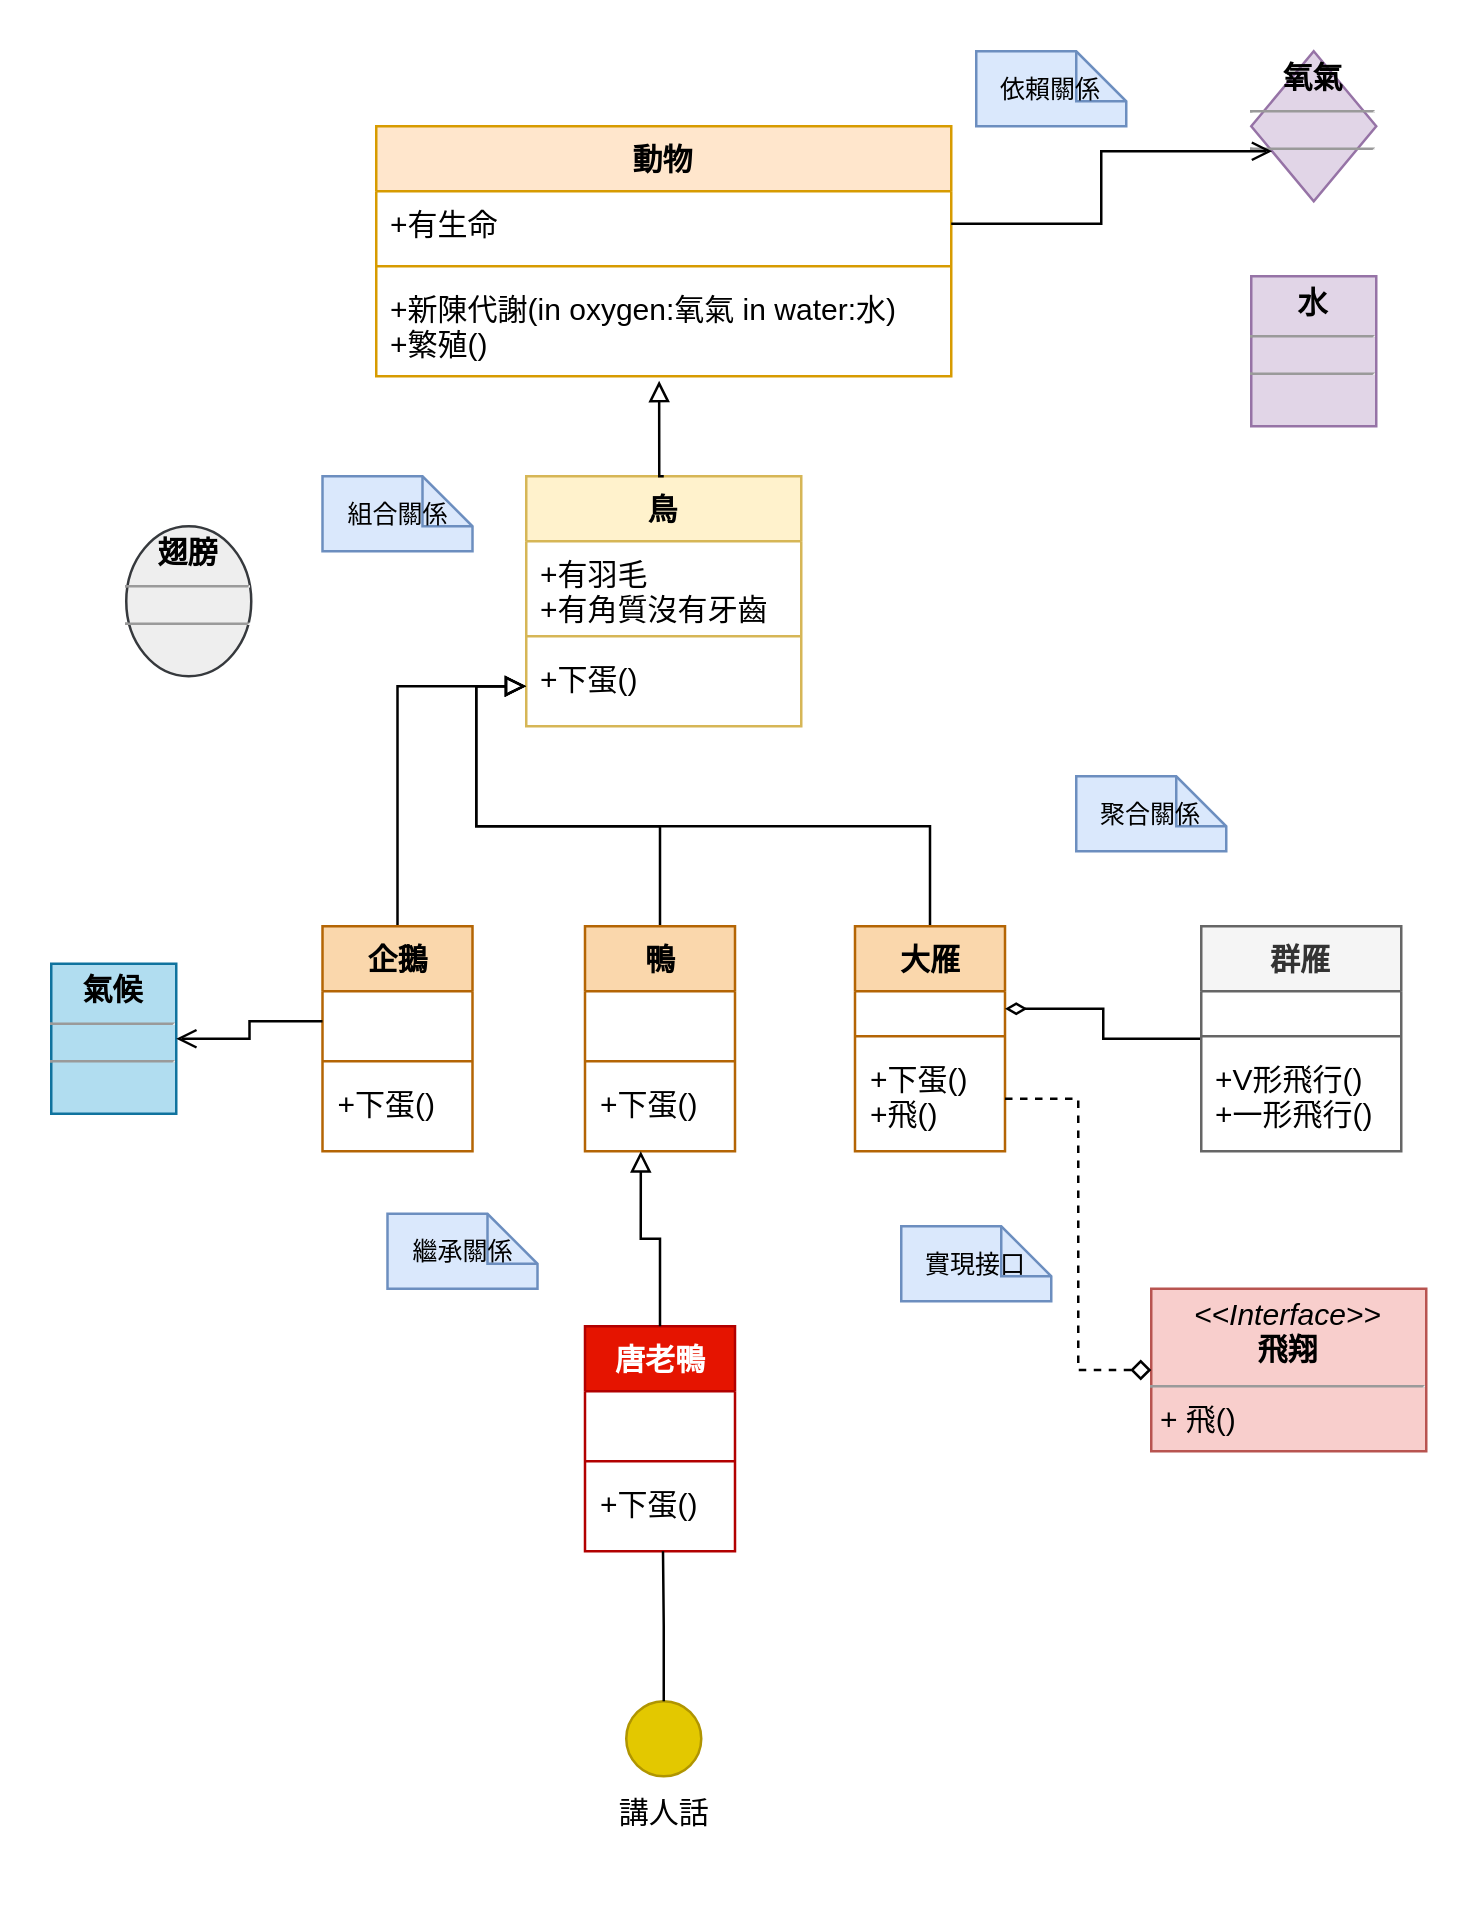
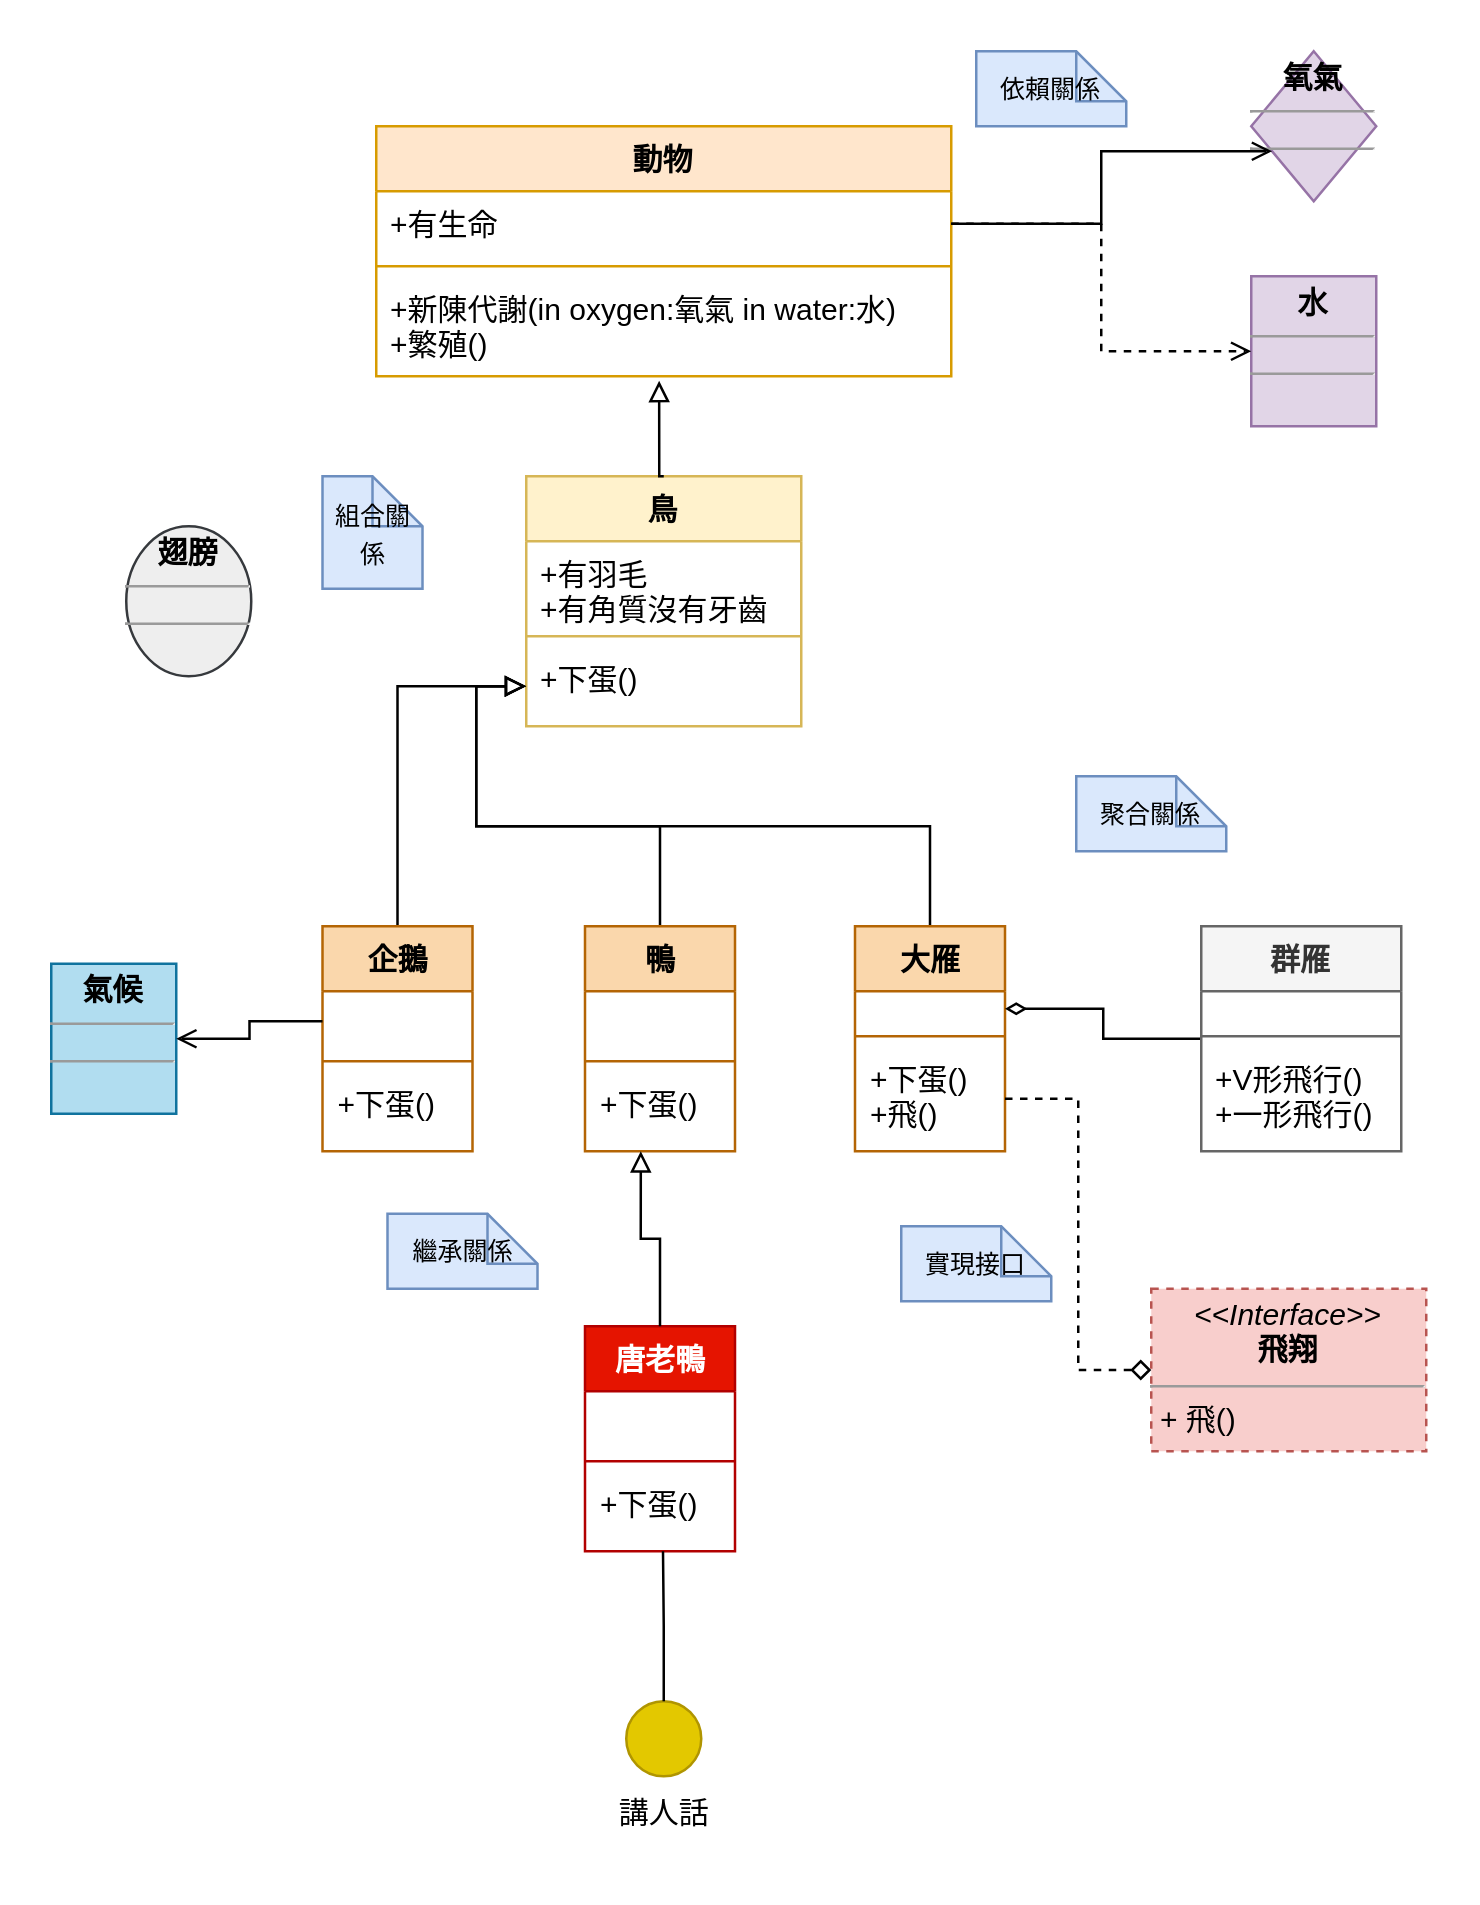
none -> (1111, 351)
(398, 514) -> (373, 533)
(1289, 1370) -> (1289, 1370)
